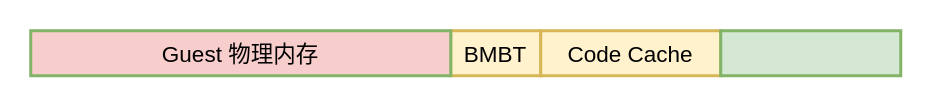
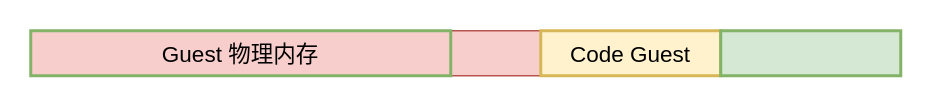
(496, 53) -> none
(631, 53) -> (631, 53)
